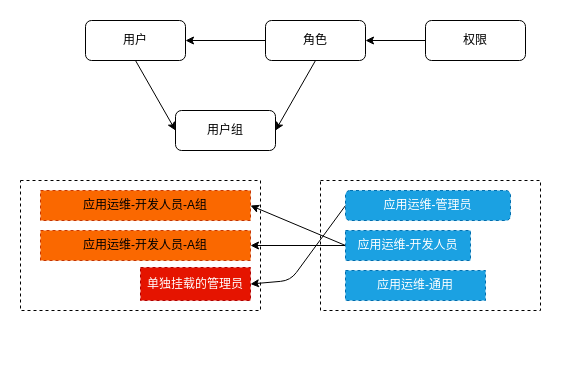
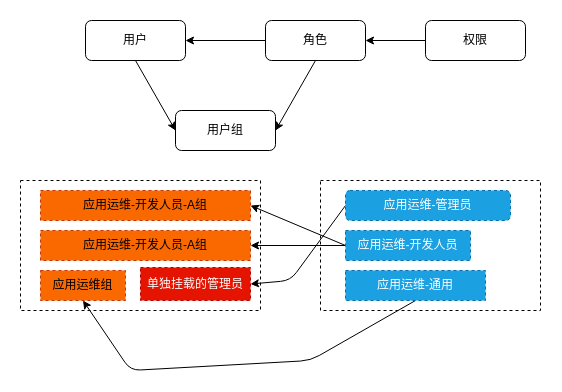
none -> (83, 286)
none -> (242, 364)
